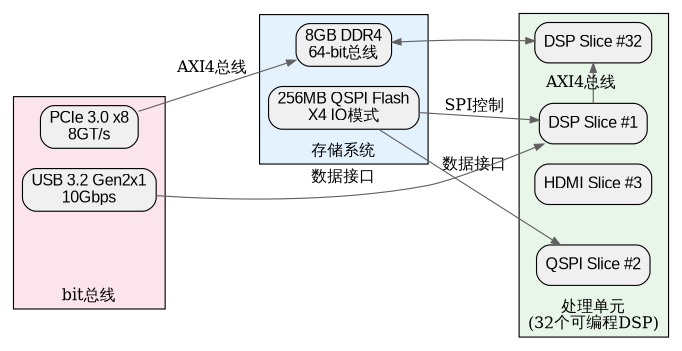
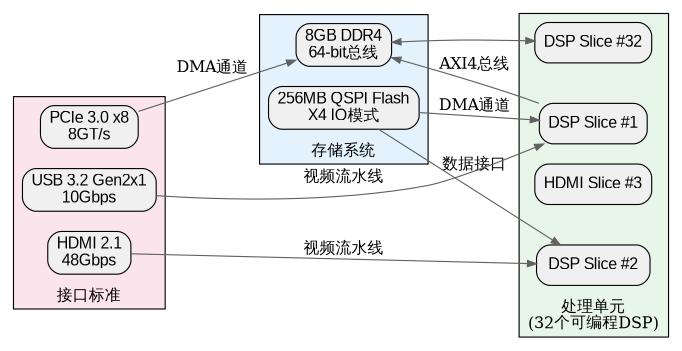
(212, 68) -> (212, 68)
(593, 88) -> (470, 81)
(475, 106) -> (475, 106)
(344, 177) -> (344, 177)
none -> (89, 253)
(593, 265) -> (593, 265)
(89, 296) -> (89, 296)
